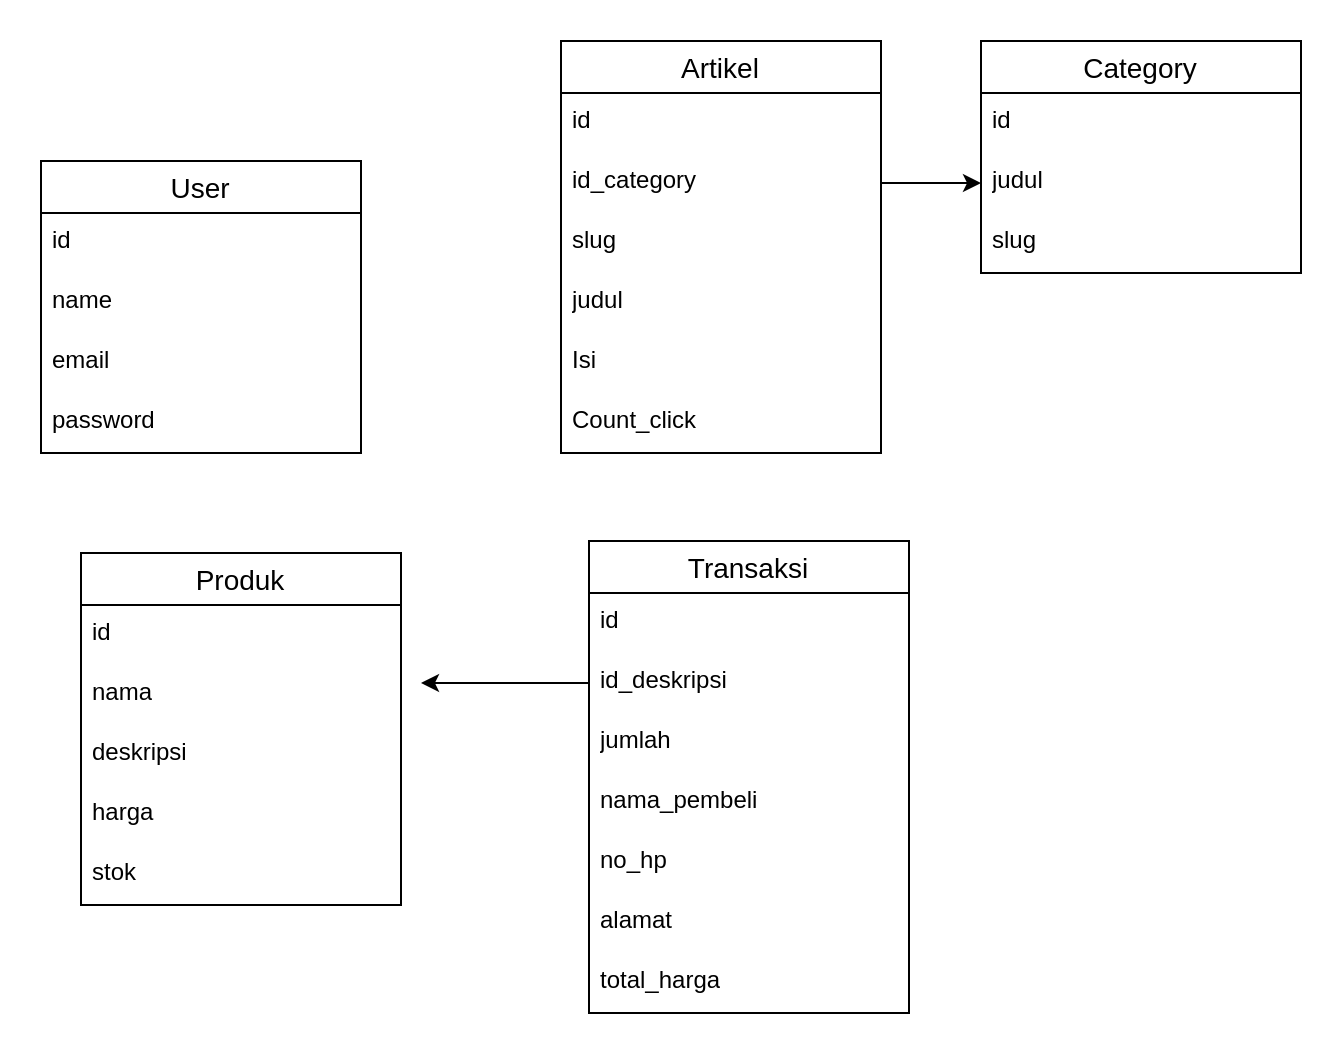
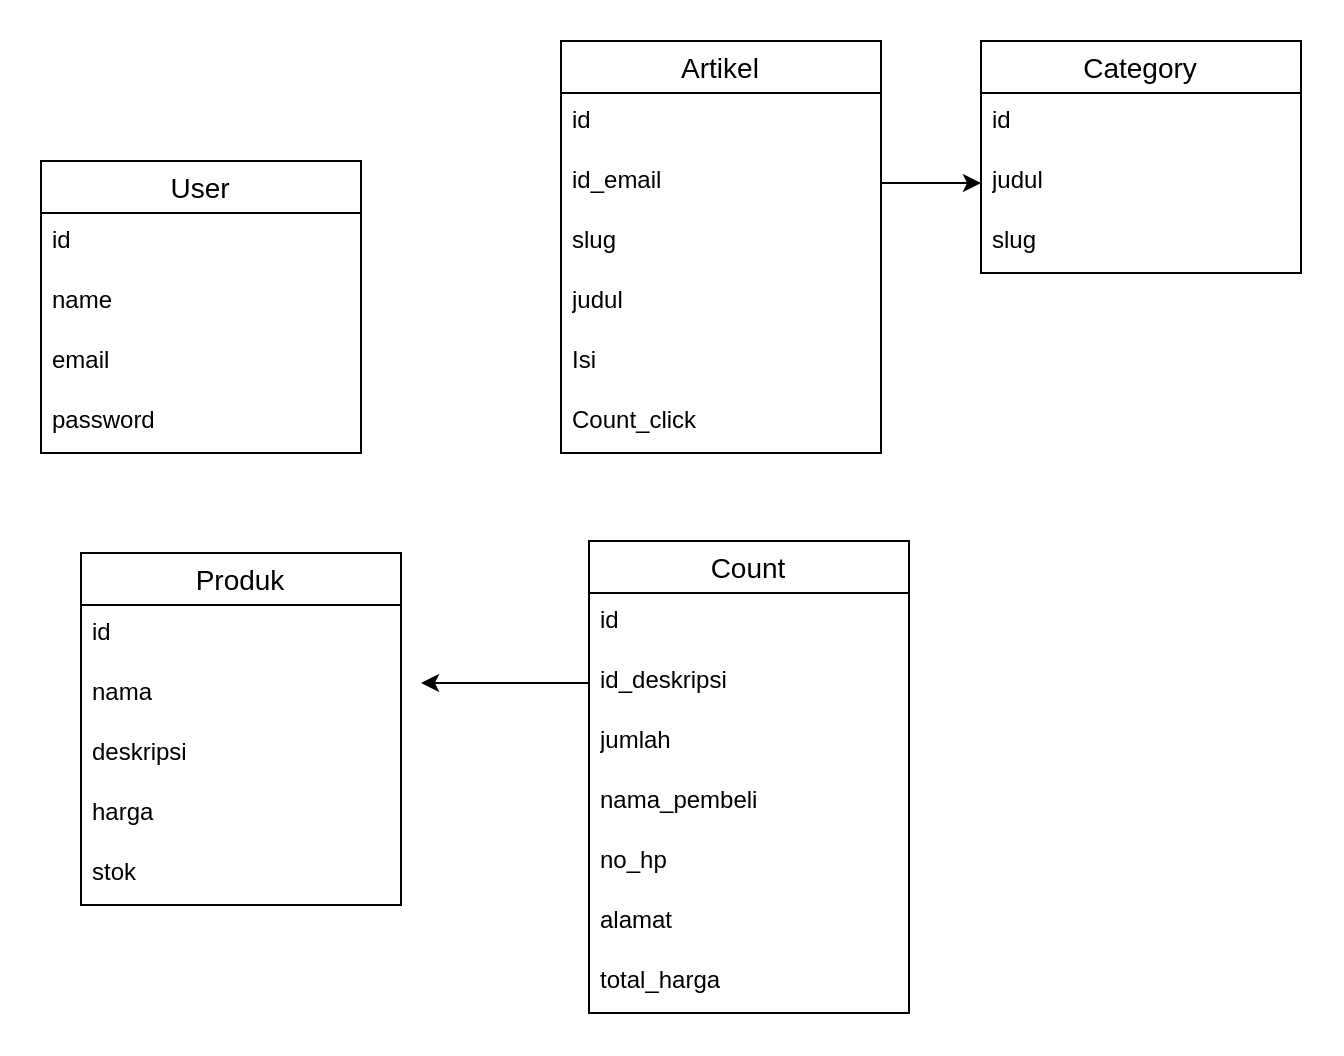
(644, 181) -> (617, 181)
(748, 569) -> (748, 569)
